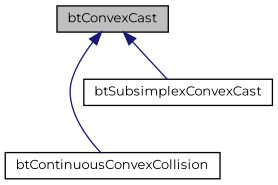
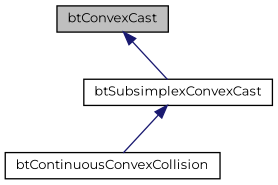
(71, 99) -> (141, 134)
